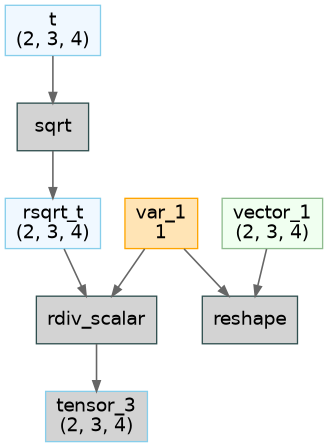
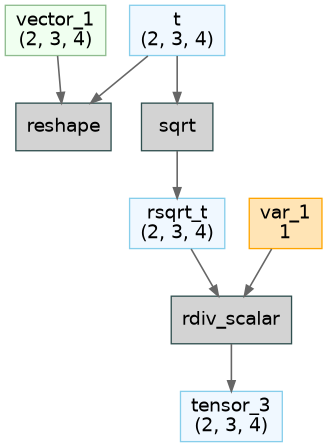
(203, 269) -> (124, 76)
(97, 416) -> (231, 416)
